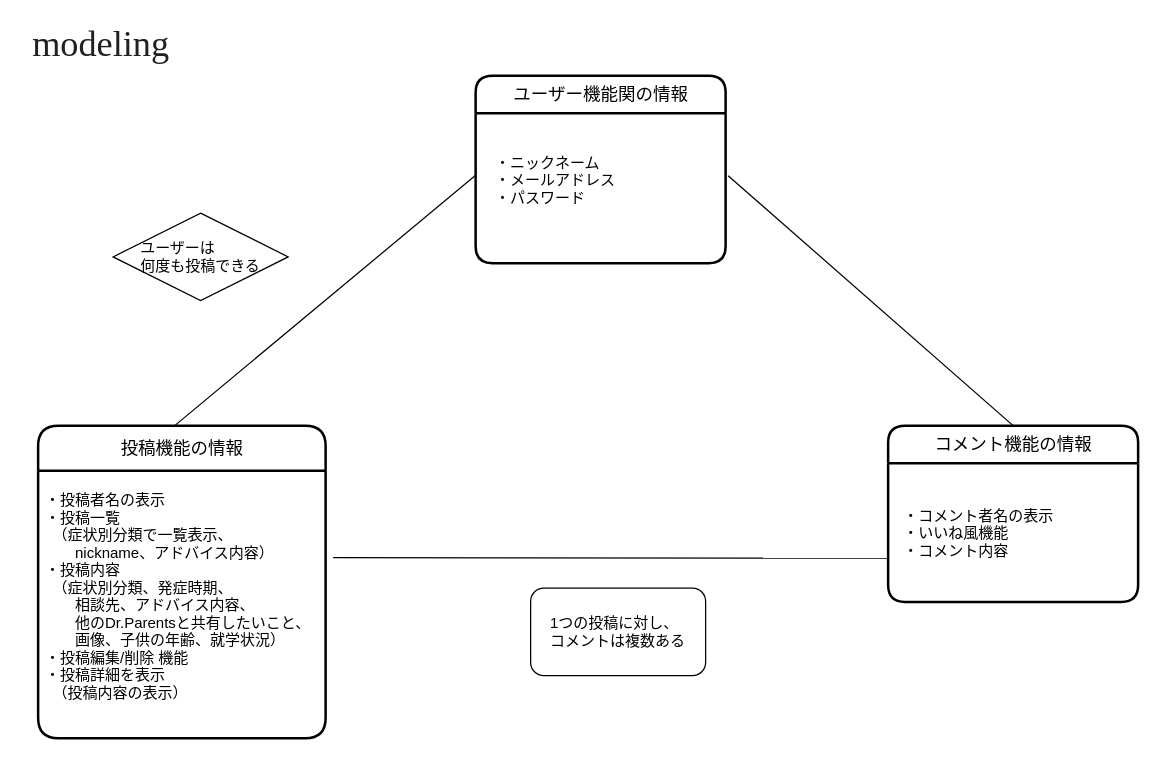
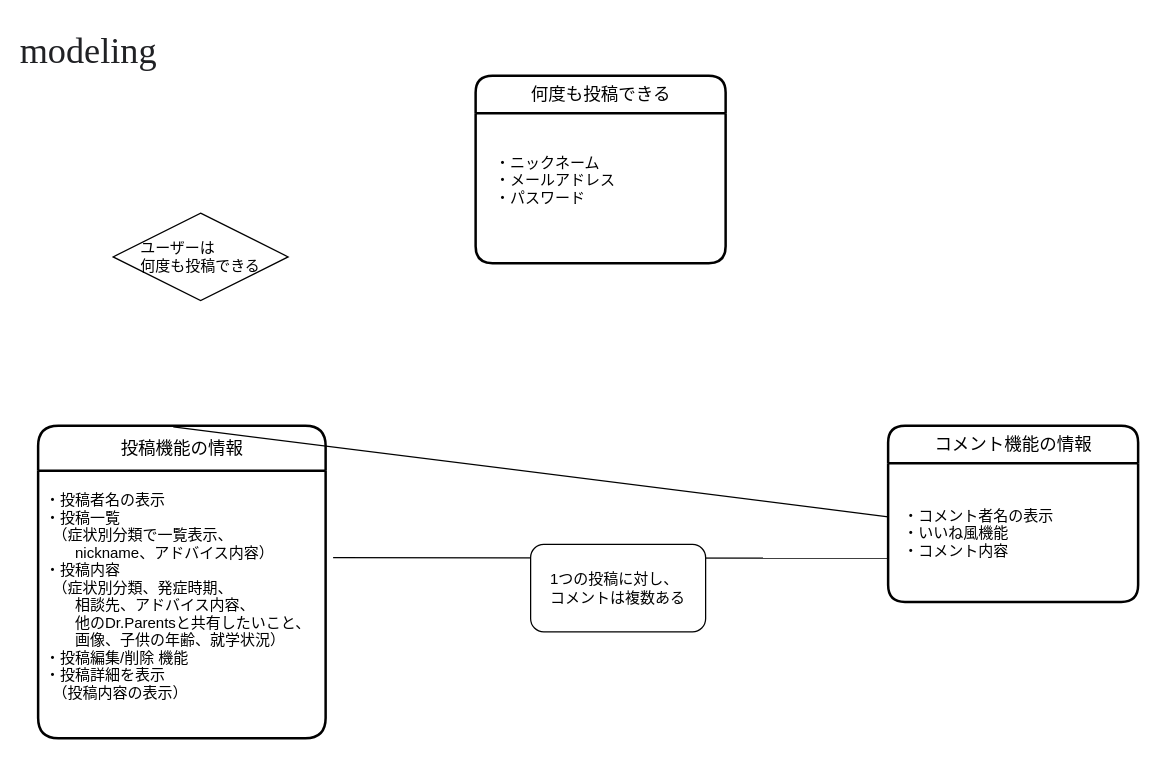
(101, 44) -> (88, 51)
(601, 94) -> (601, 94)
(870, 300) -> none
(323, 302) -> (530, 472)
(618, 632) -> (618, 588)
